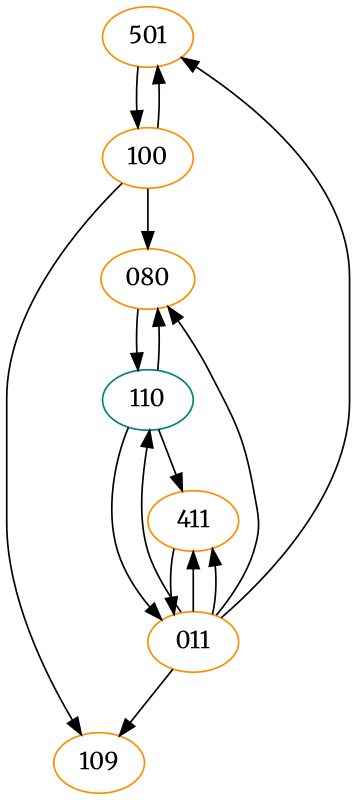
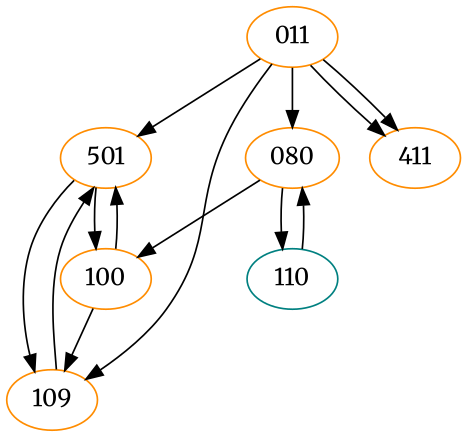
(148, 210) -> (217, 207)
none -> (27, 261)
none -> (54, 283)
(167, 452) -> none
(112, 521) -> none
(144, 534) -> none
(171, 573) -> none
